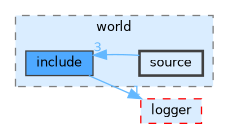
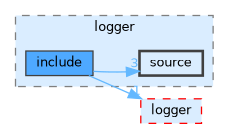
(114, 28) -> (114, 28)
(123, 55) -> (110, 72)
